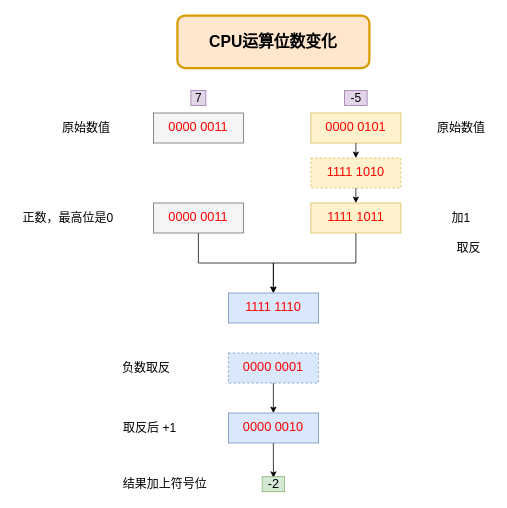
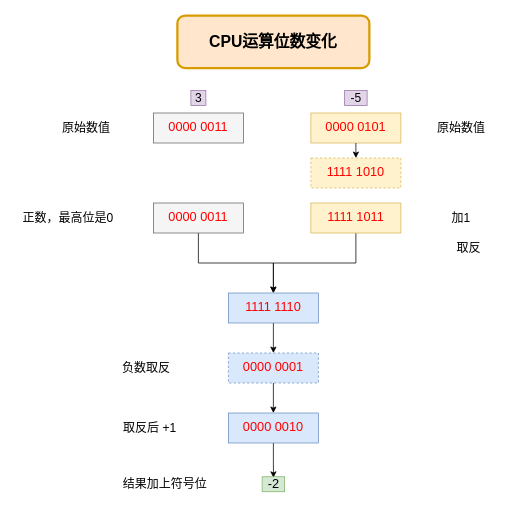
(199, 98) -> (199, 98)
(356, 196) -> none
none -> (273, 335)
